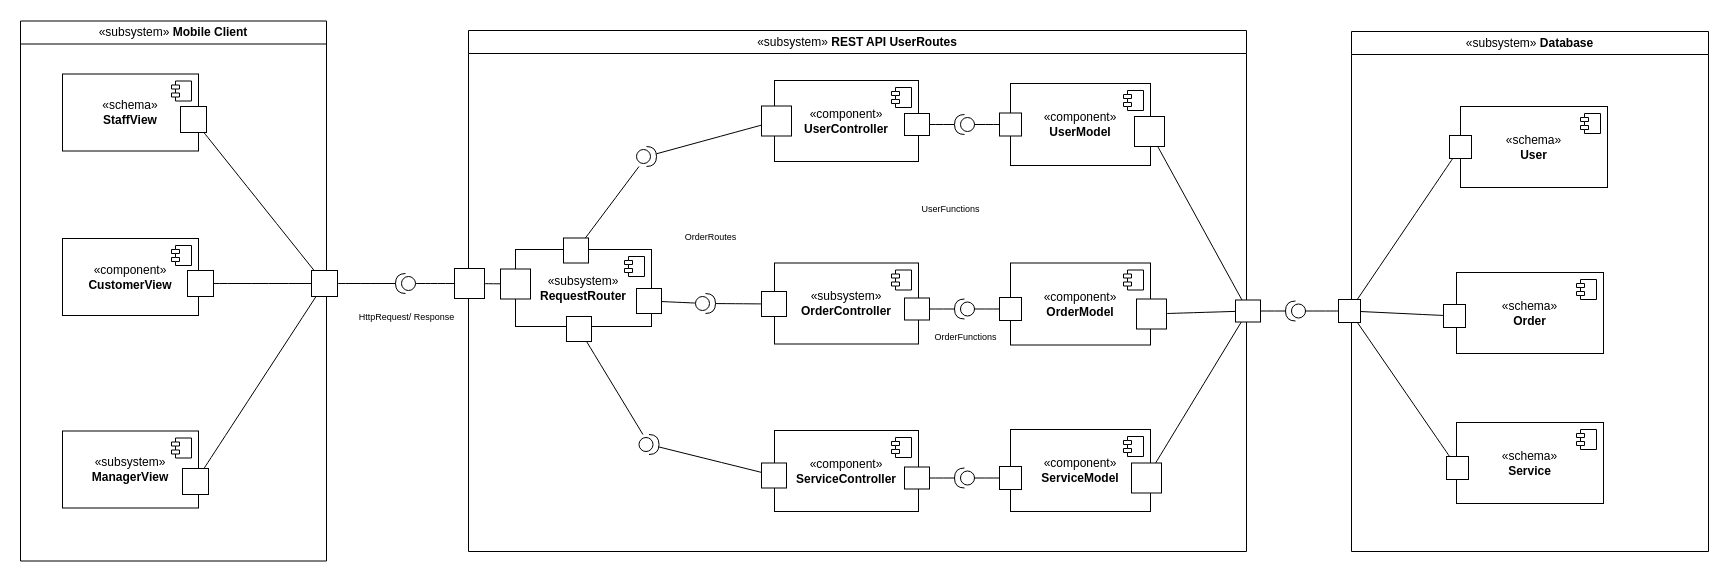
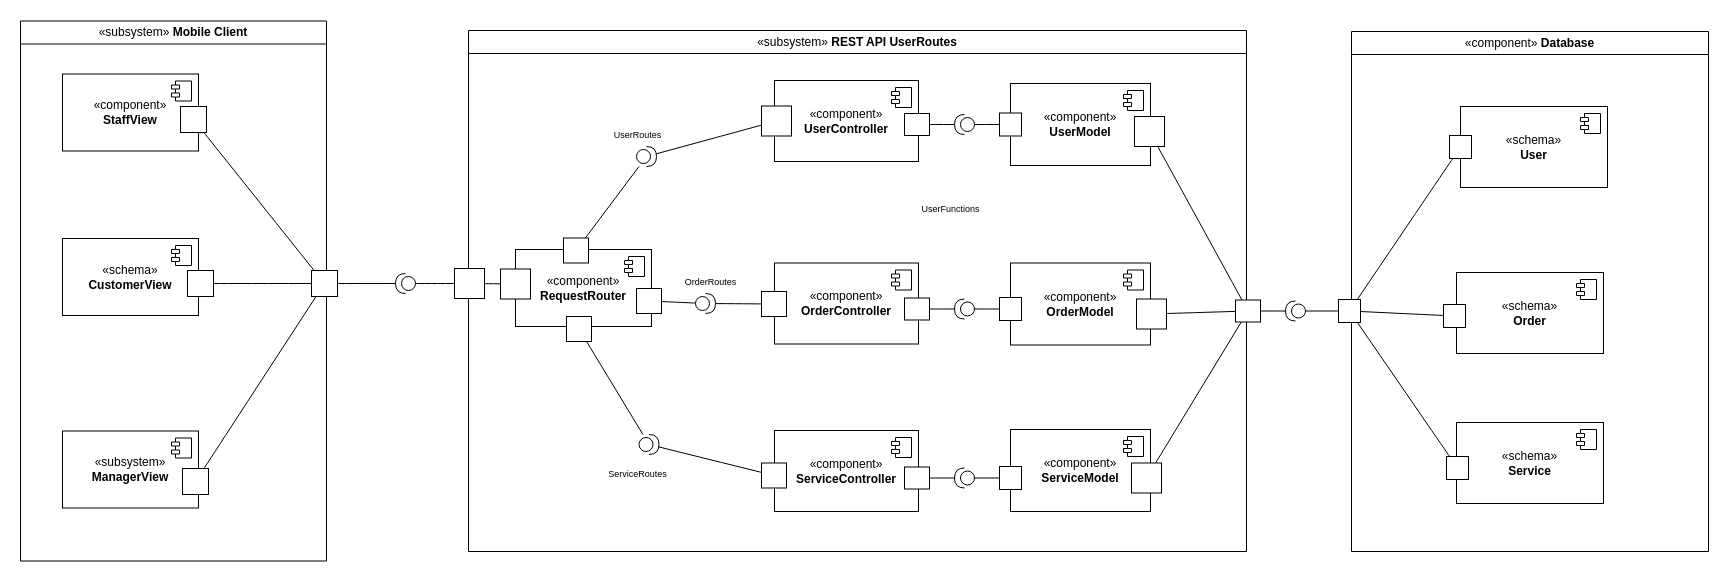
(1530, 44) -> (1530, 44)
(131, 113) -> (131, 113)
none -> (638, 136)
(711, 238) -> (711, 283)
(131, 278) -> (131, 278)
(584, 289) -> (584, 289)
(847, 304) -> (847, 304)
(406, 318) -> none
(966, 338) -> none
none -> (637, 474)
